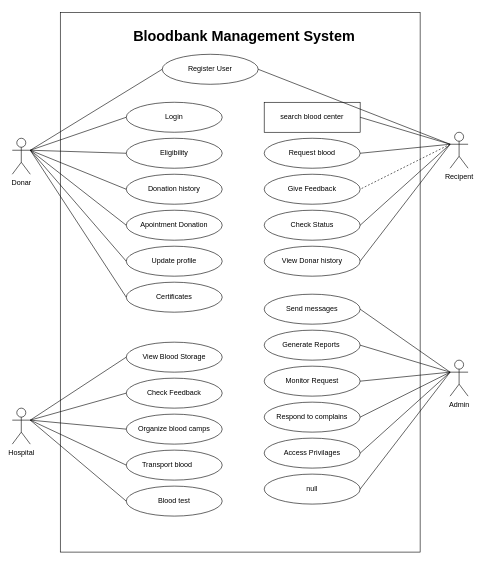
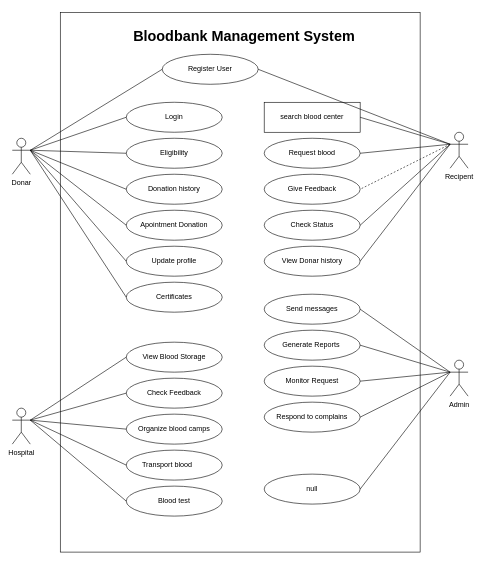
(401, 416) -> none
(312, 453) -> none
